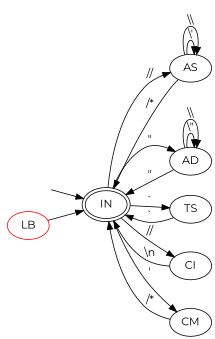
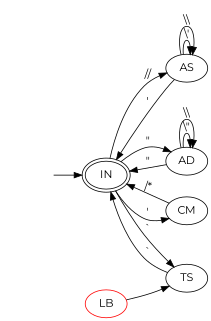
(150, 104) -> (148, 102)
(62, 217) -> (144, 295)
(191, 266) -> none
